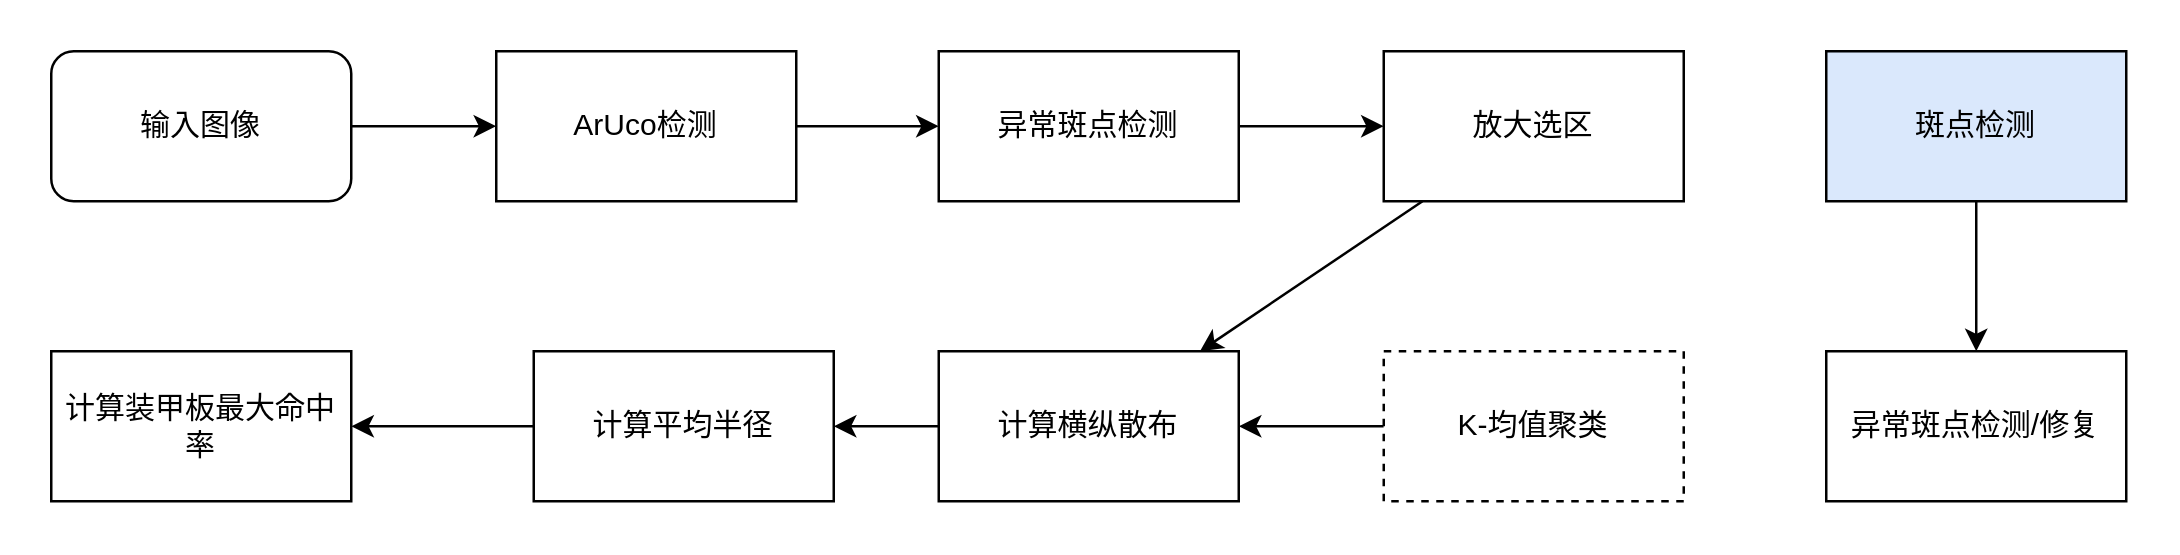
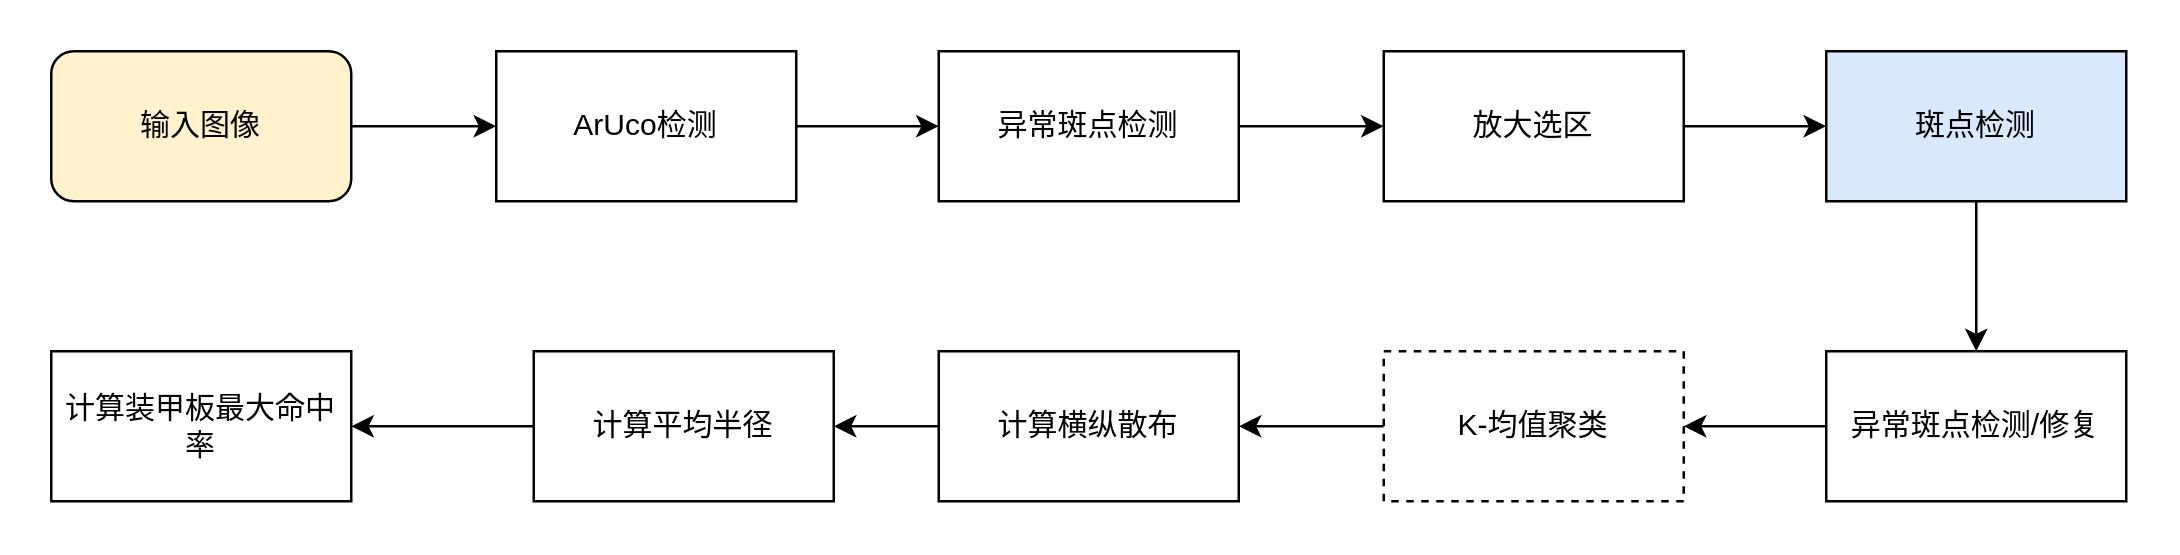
(201, 126) -> (201, 126)
(1318, 272) -> (1747, 126)
none -> (1763, 426)
